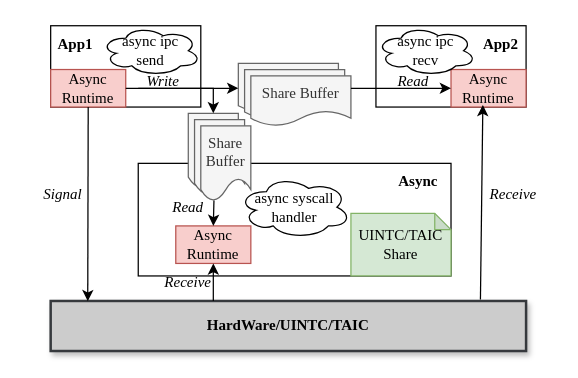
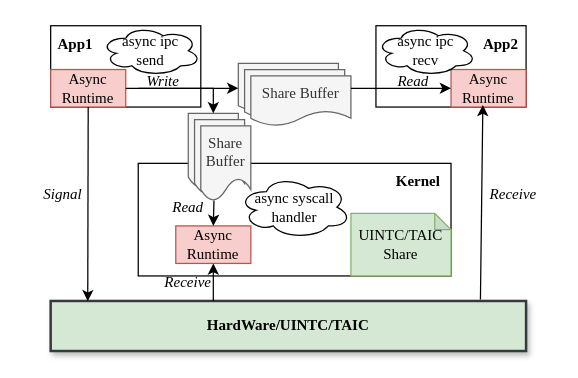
(418, 182) -> (418, 182)
(288, 326) -> (288, 326)
